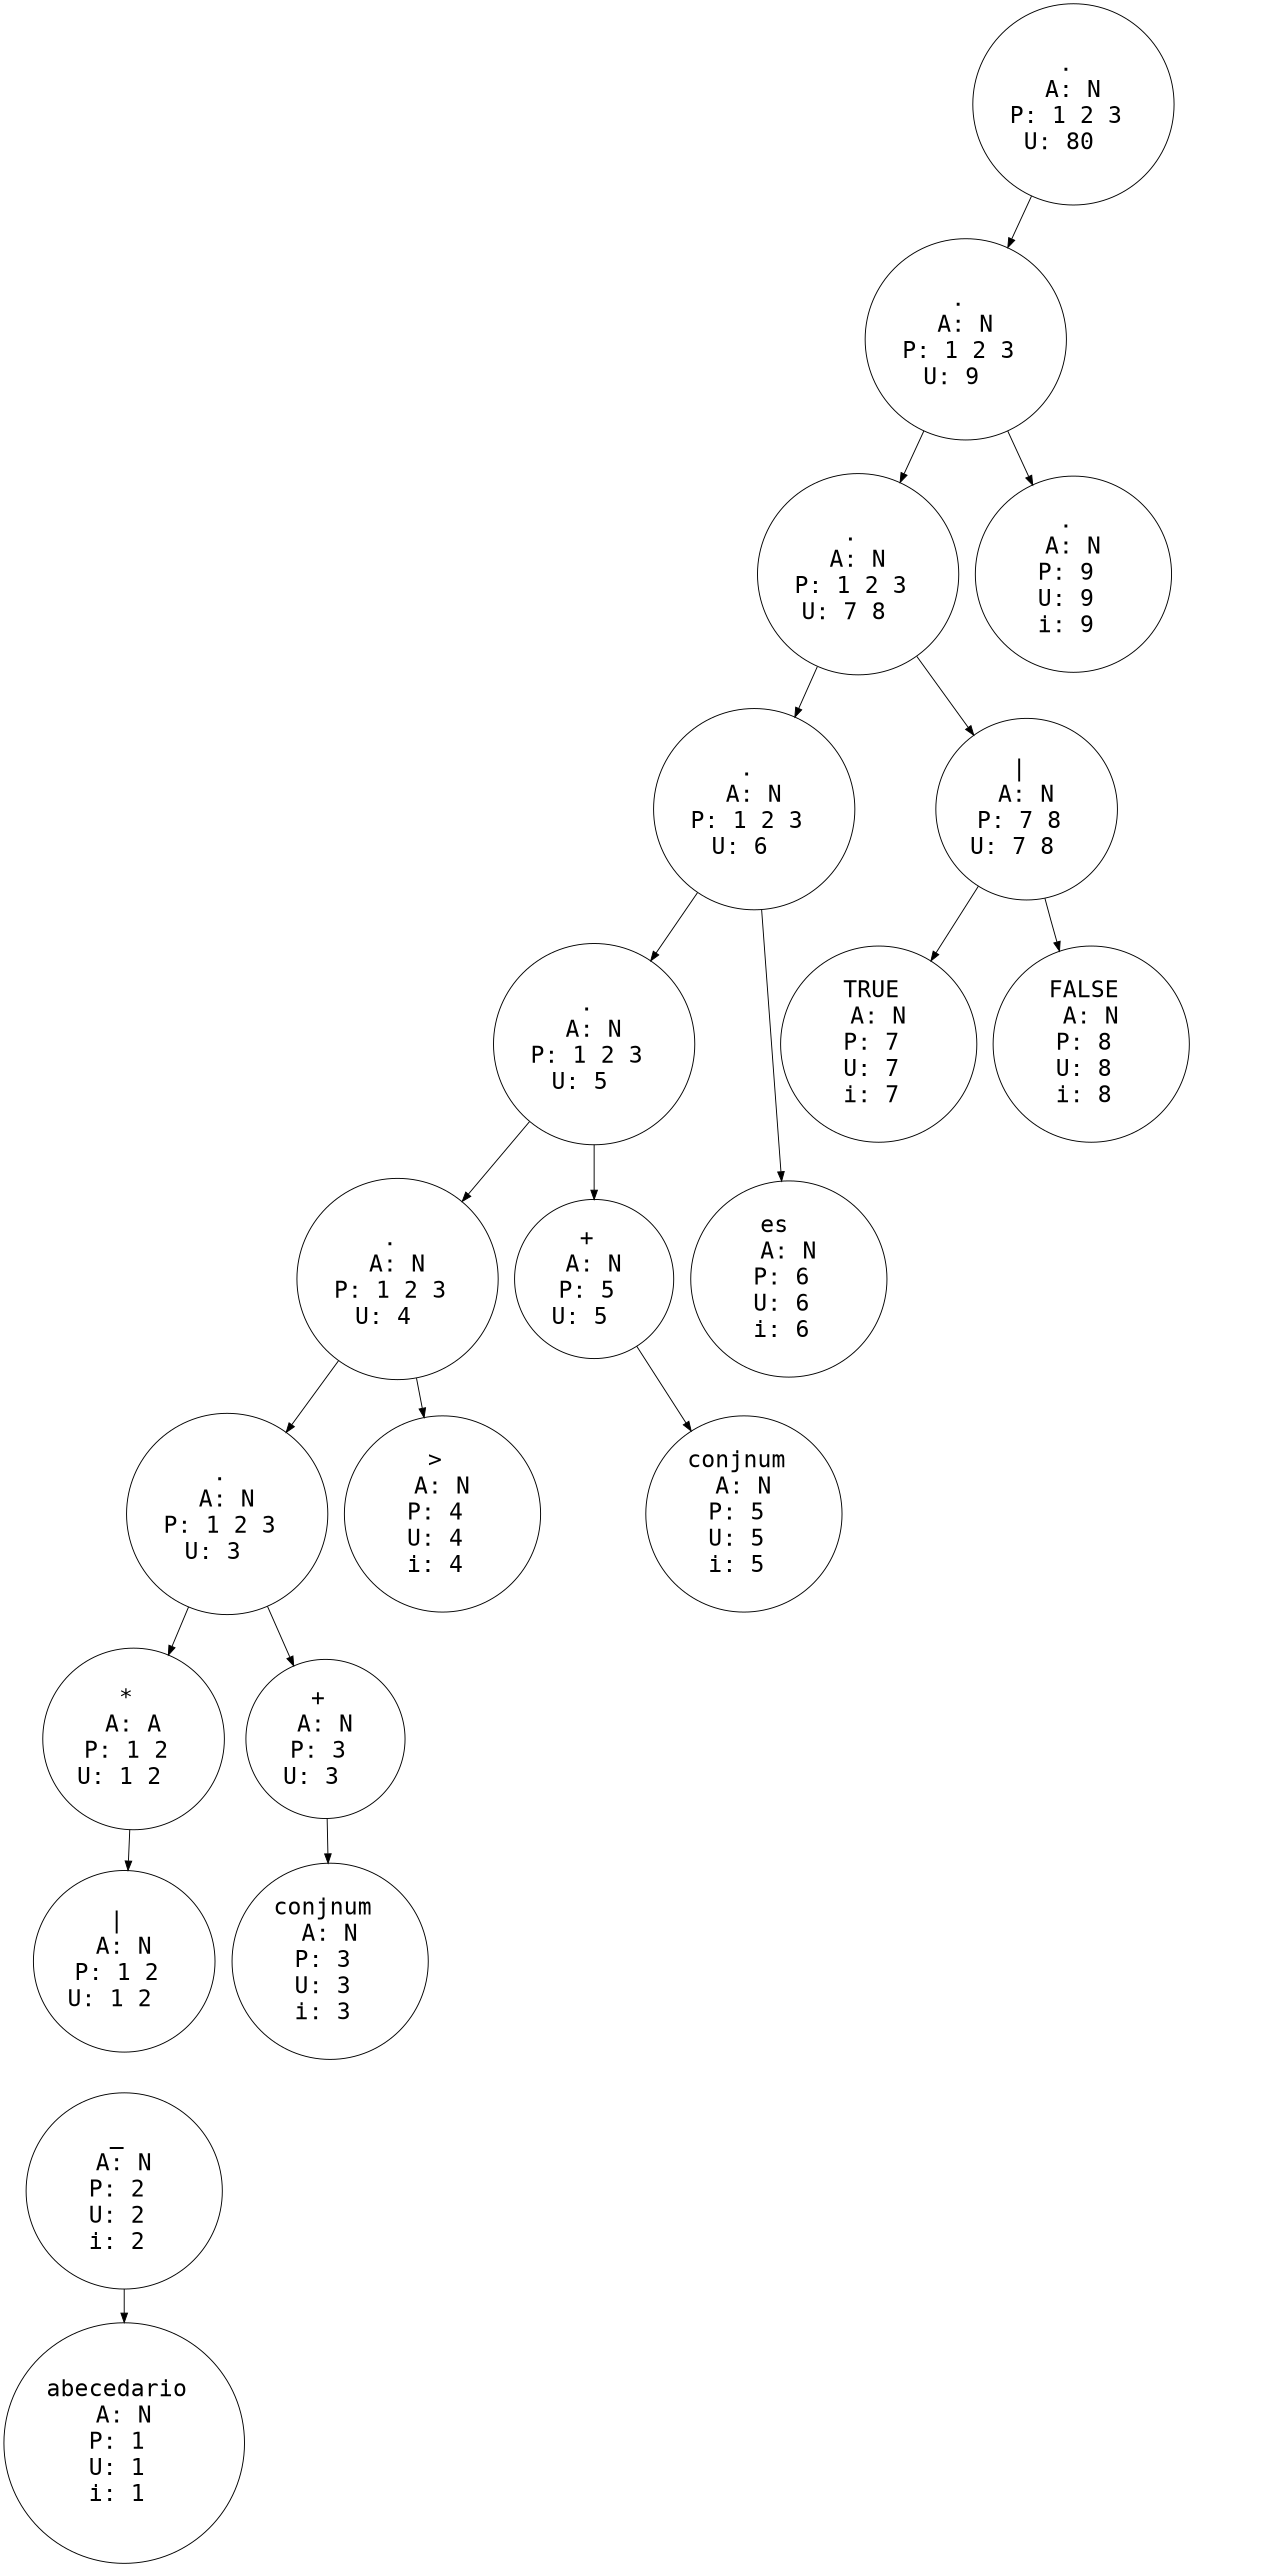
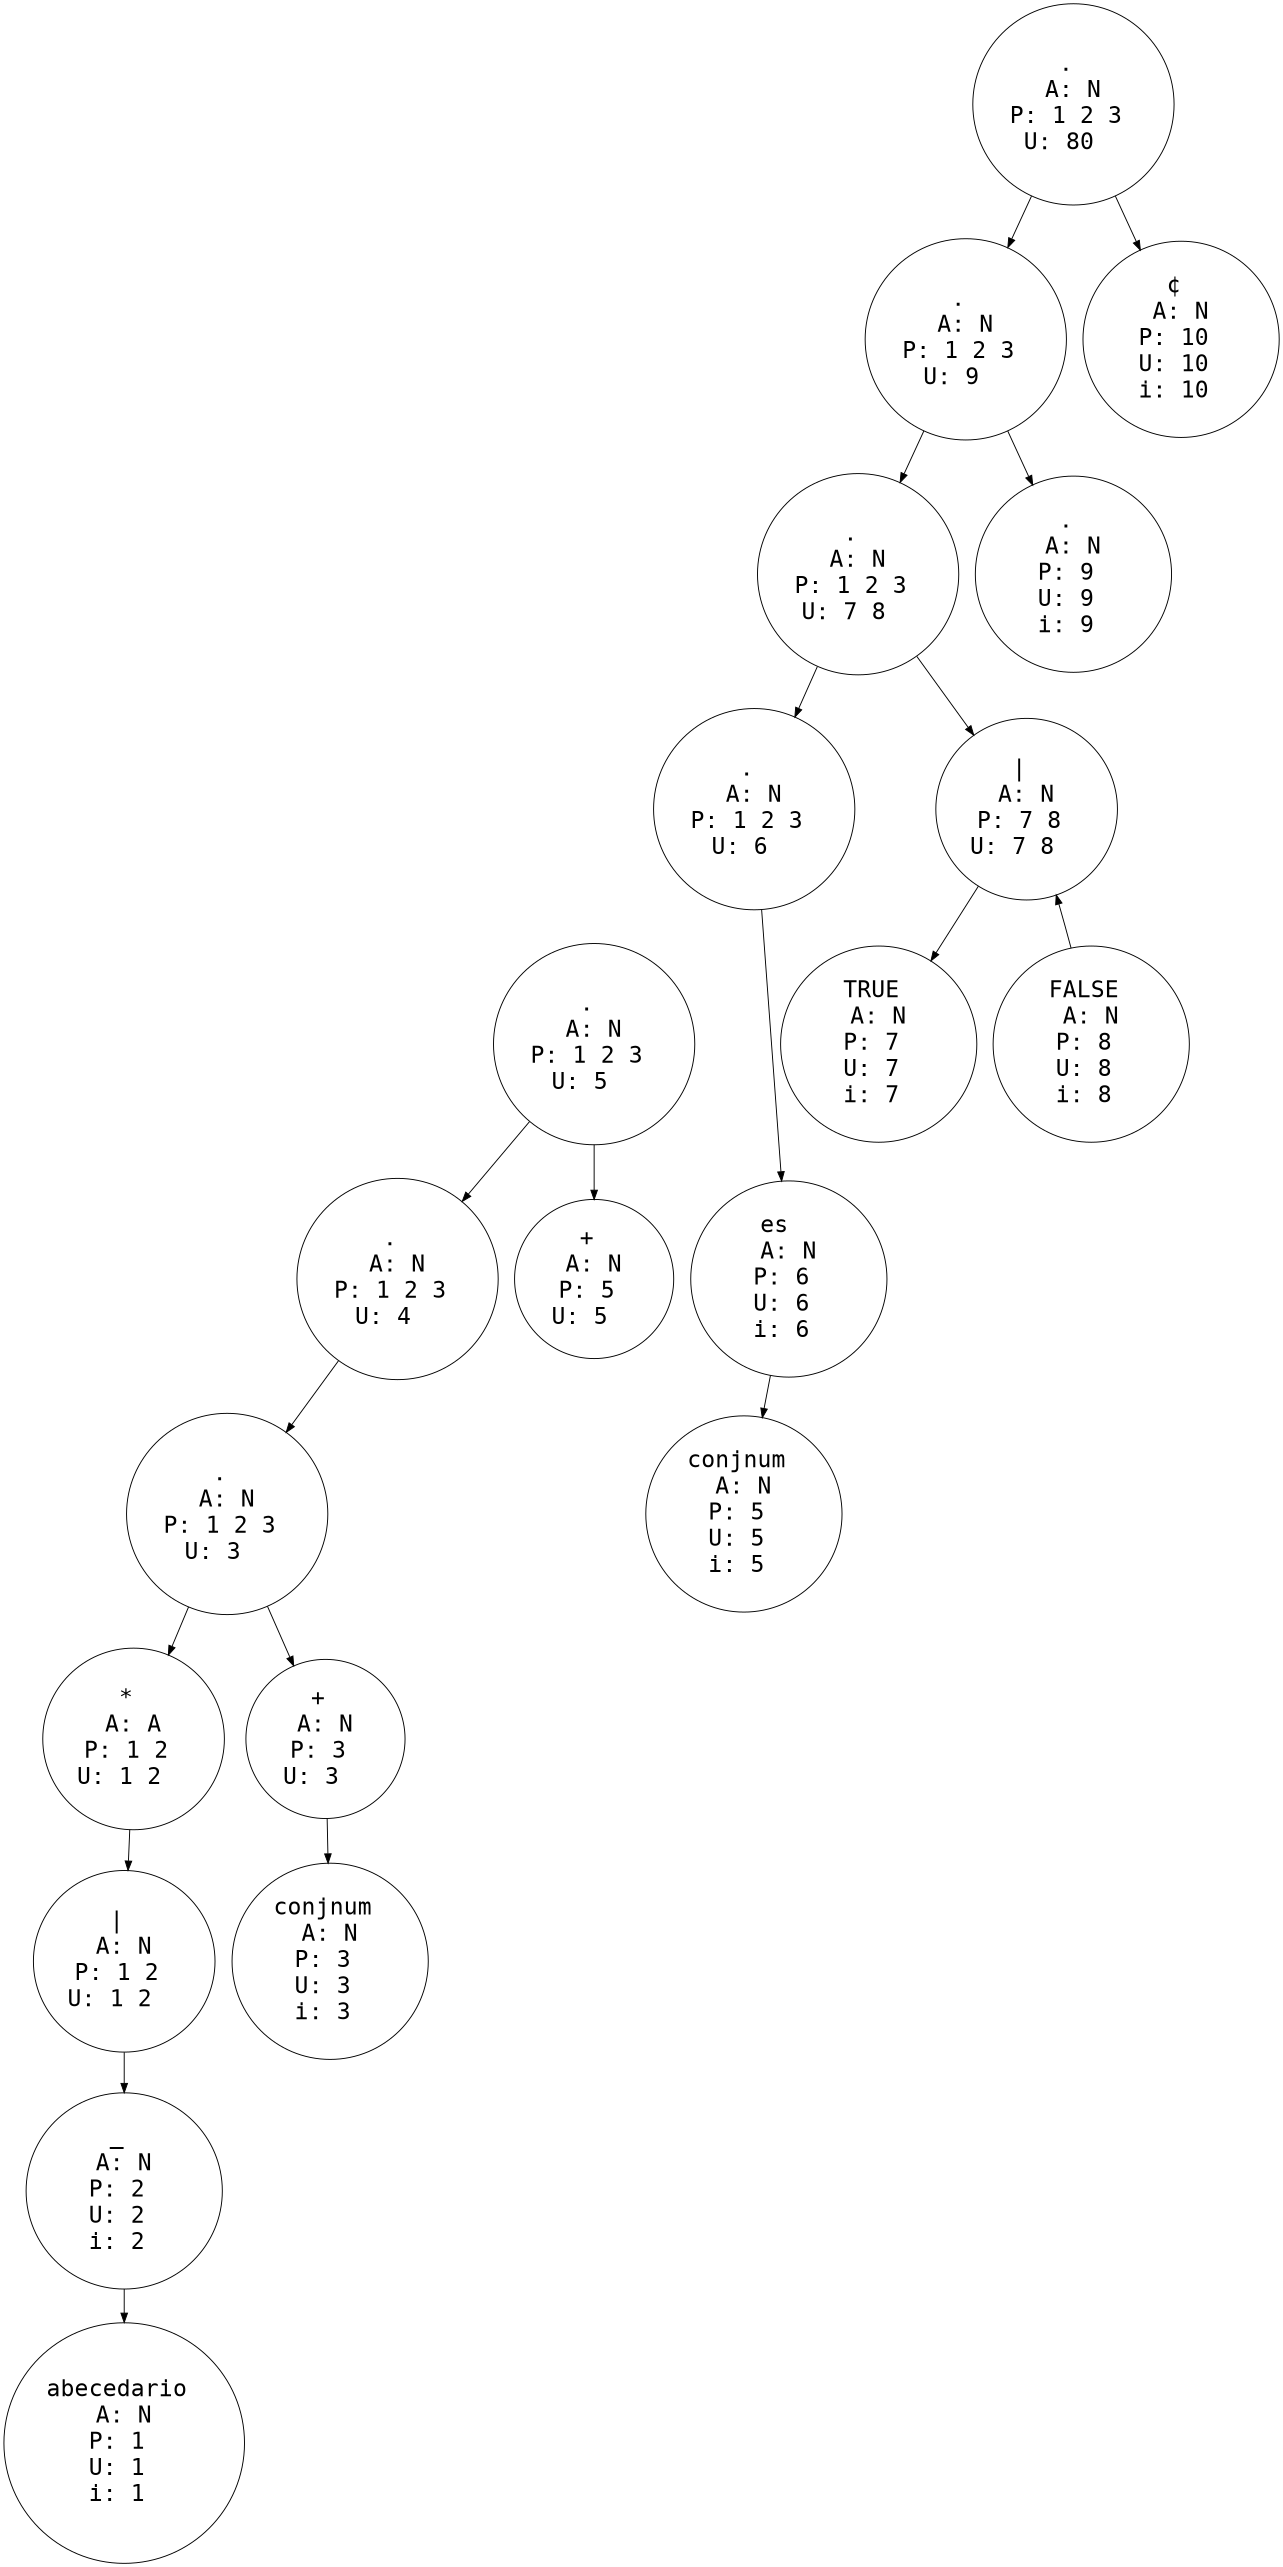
none -> (1181, 339)
(1051, 920) -> (1065, 926)
(677, 923) -> none
(661, 1385) -> (767, 1392)
(442, 1514) -> none
none -> (124, 2068)
